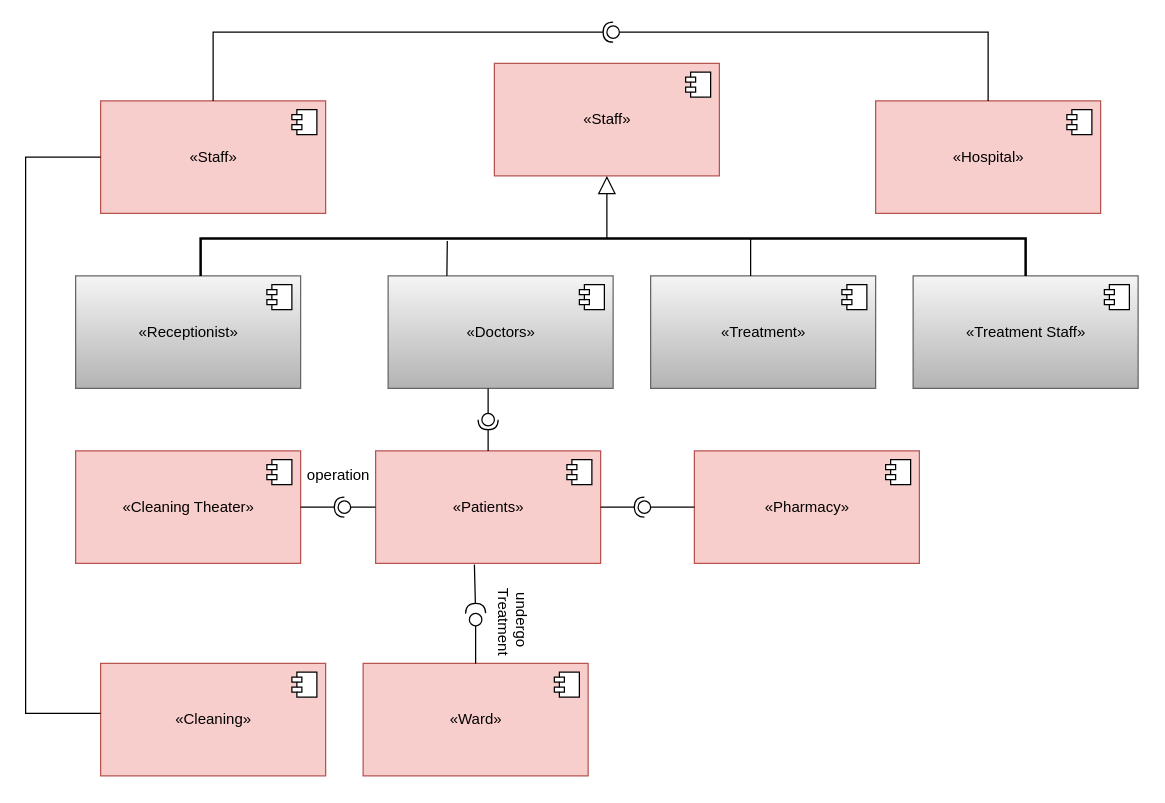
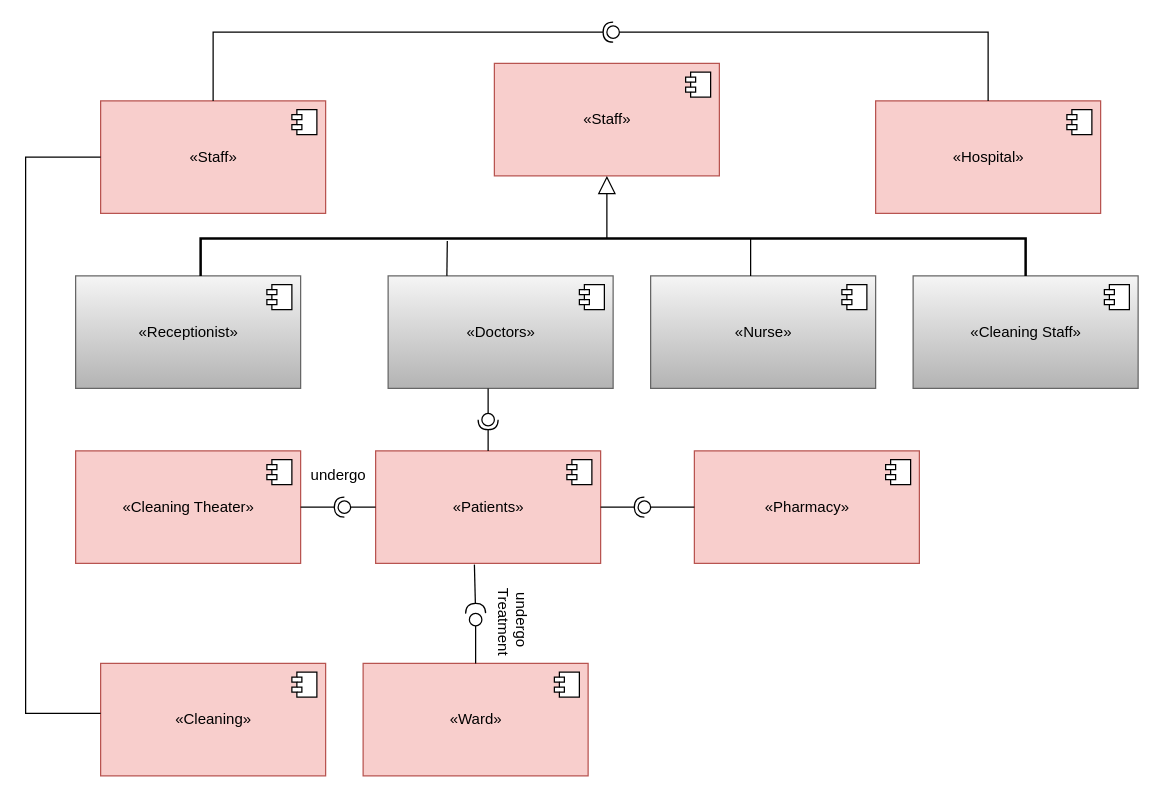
(764, 332) -> (764, 332)
(1026, 332) -> (1026, 332)
(339, 476) -> (339, 476)
